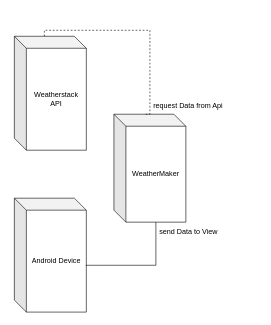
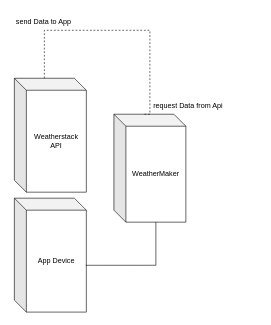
none -> (50, 21)
(50, 93) -> (50, 135)
(207, 231) -> none
(56, 261) -> (56, 261)
